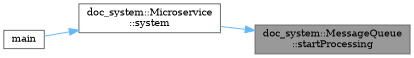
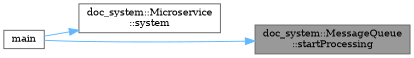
(233, 28) -> (145, 42)
